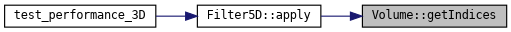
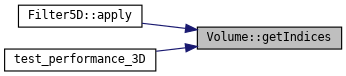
(171, 16) -> (171, 50)
